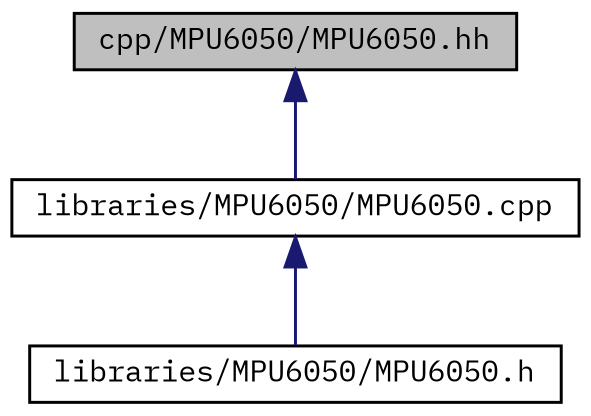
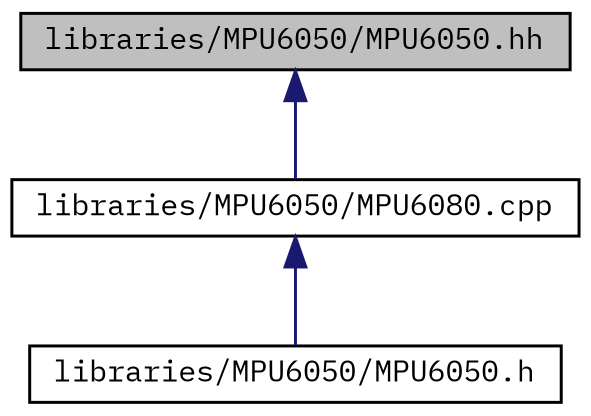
(295, 42) -> (295, 42)
(295, 208) -> (295, 208)
